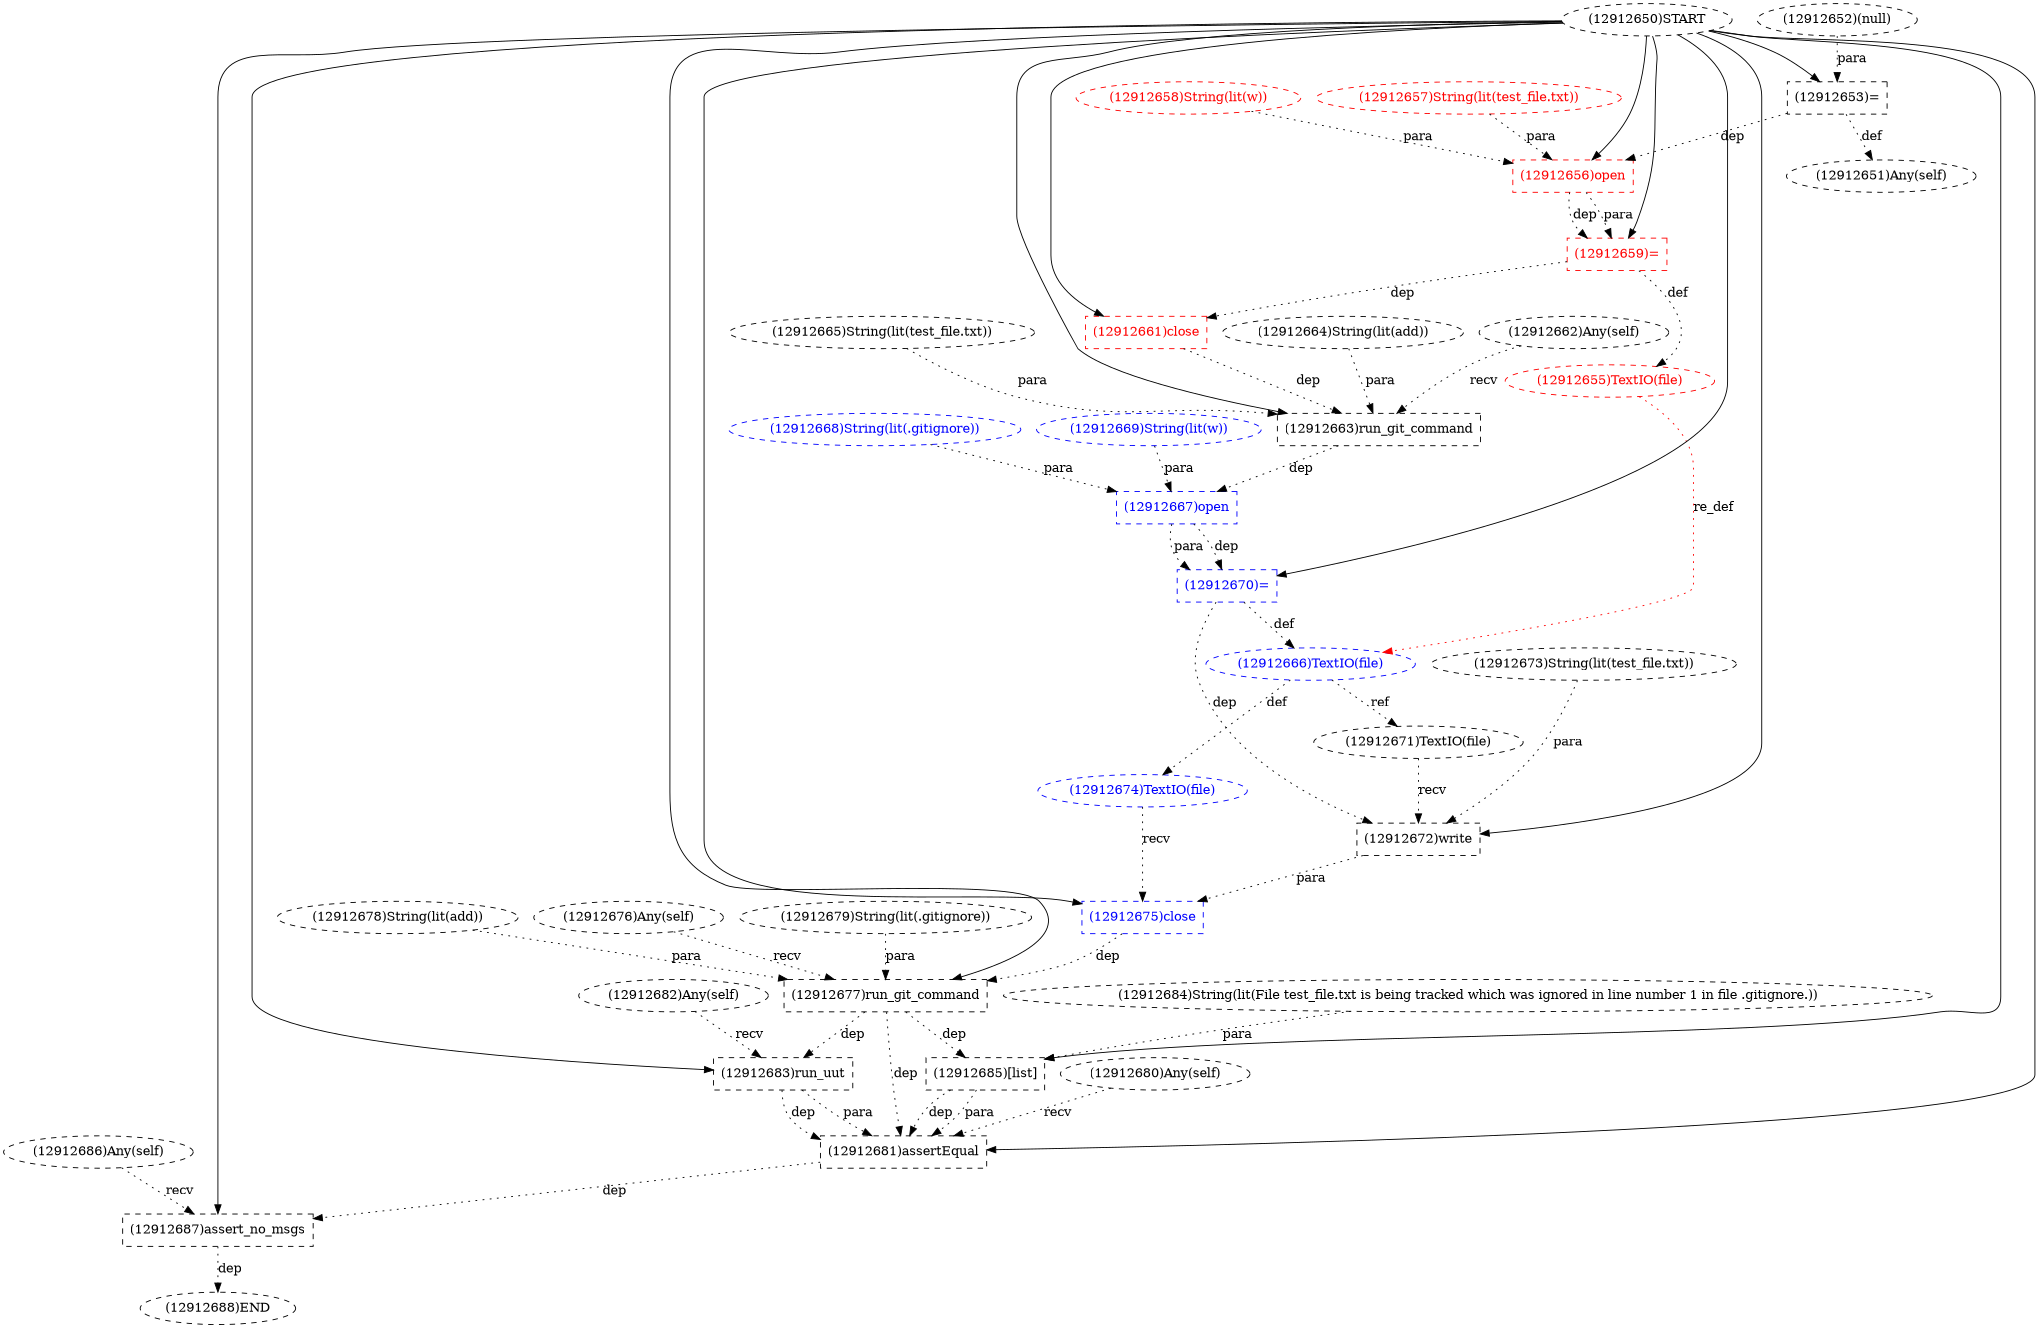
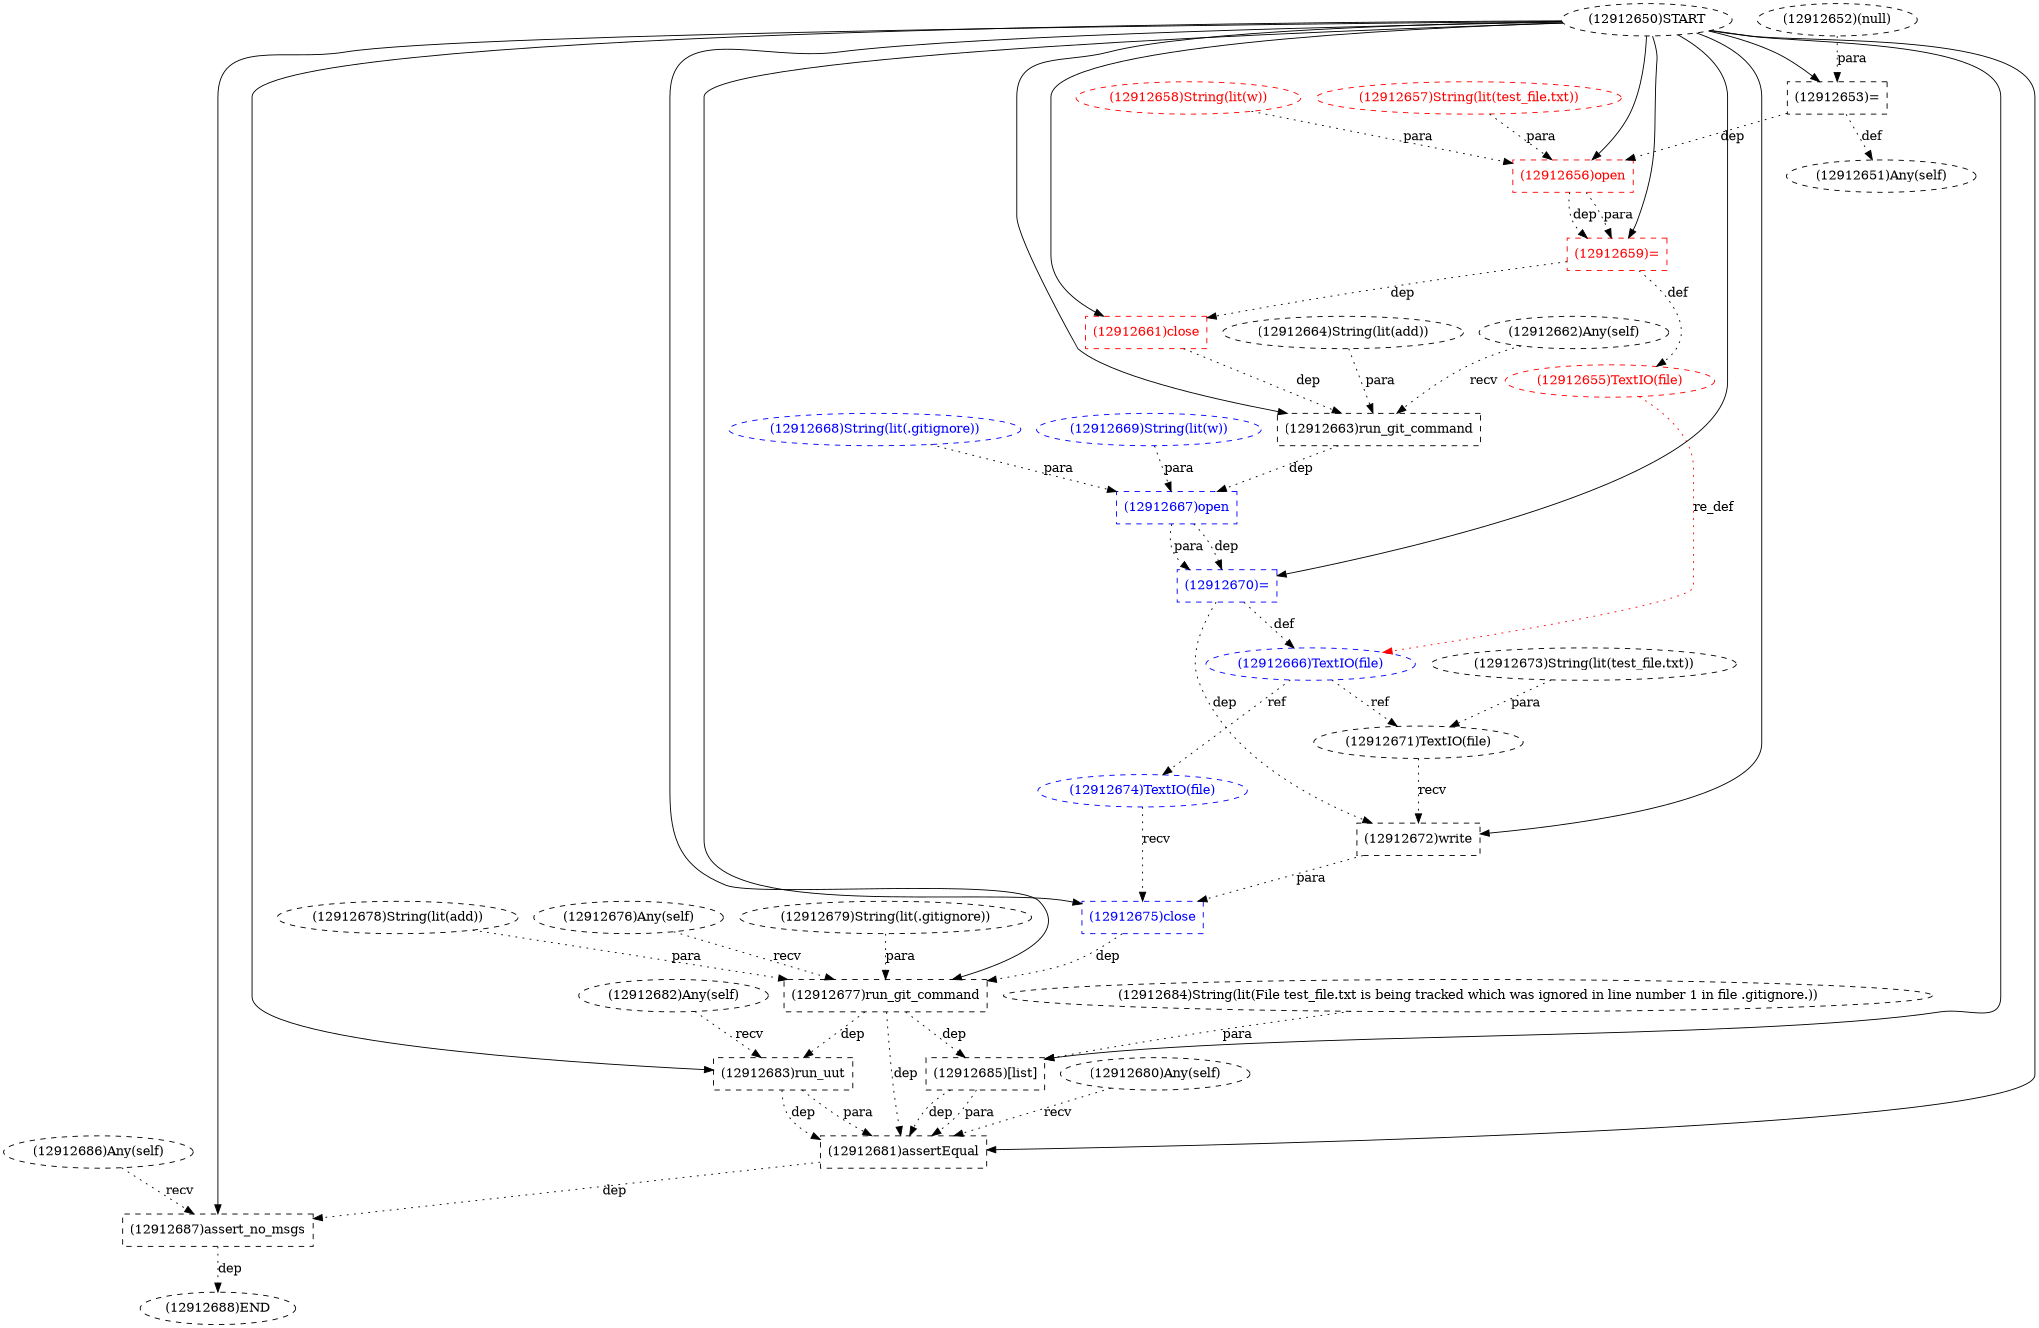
(882, 332) -> none
(1277, 703) -> (1277, 703)
(1529, 761) -> (1505, 701)
